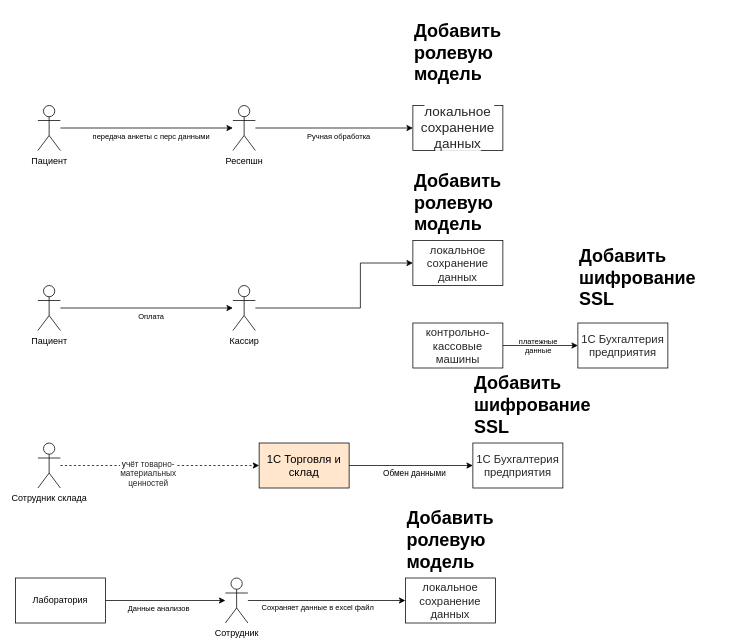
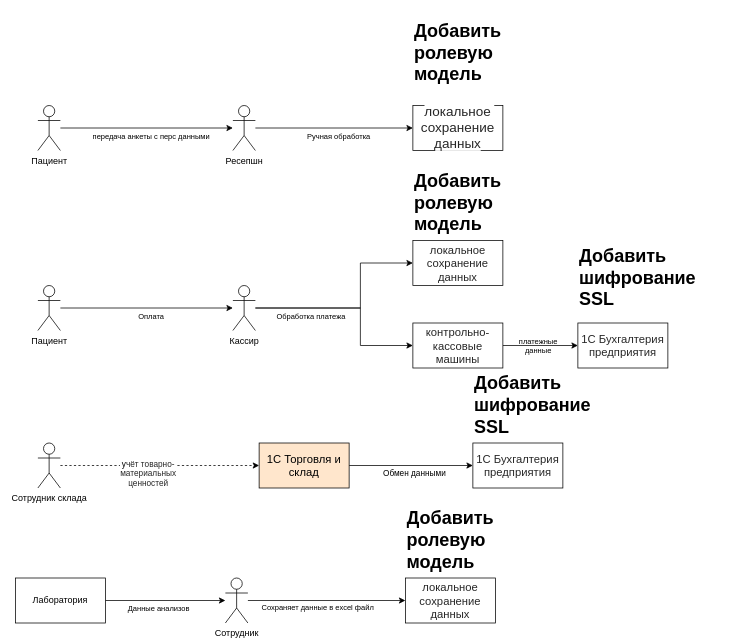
none -> (365, 345)
